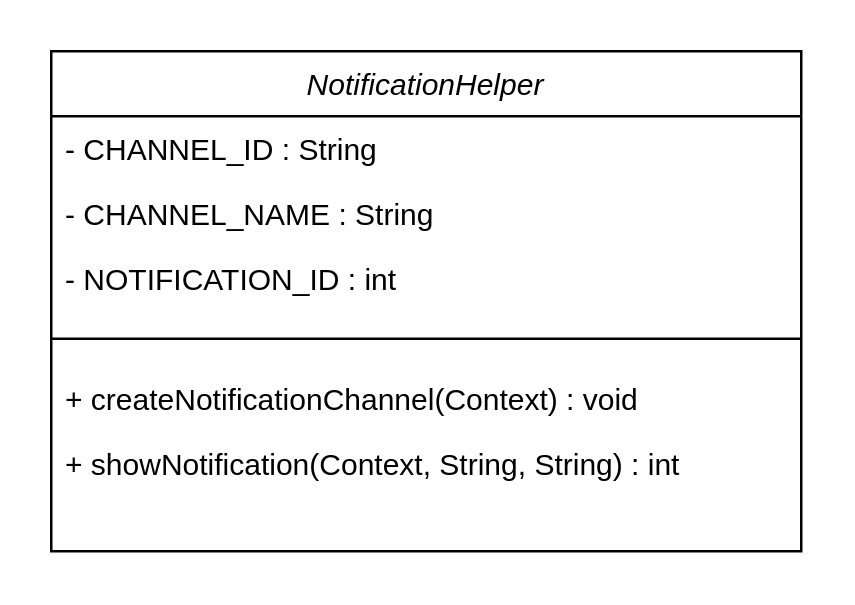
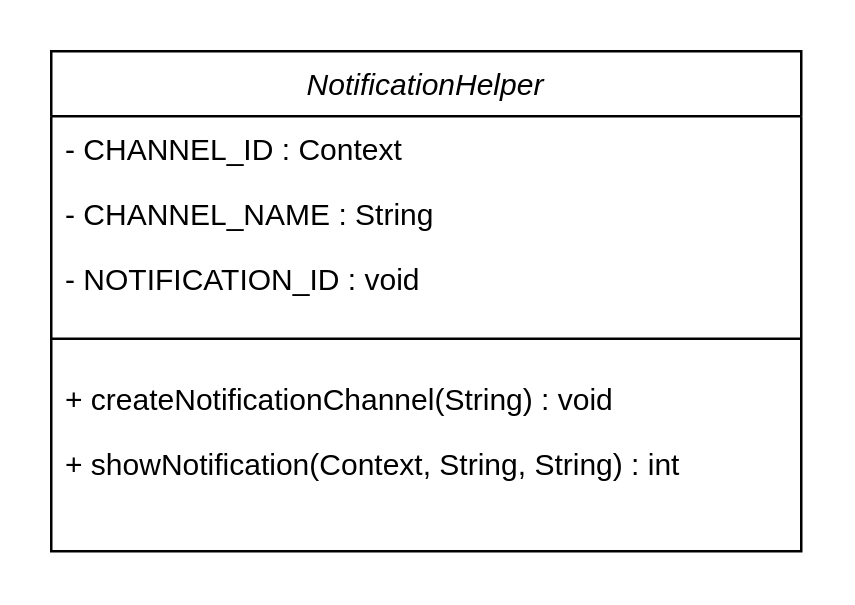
(222, 150) -> (234, 150)
(239, 280) -> (247, 280)
(391, 400) -> (379, 400)
